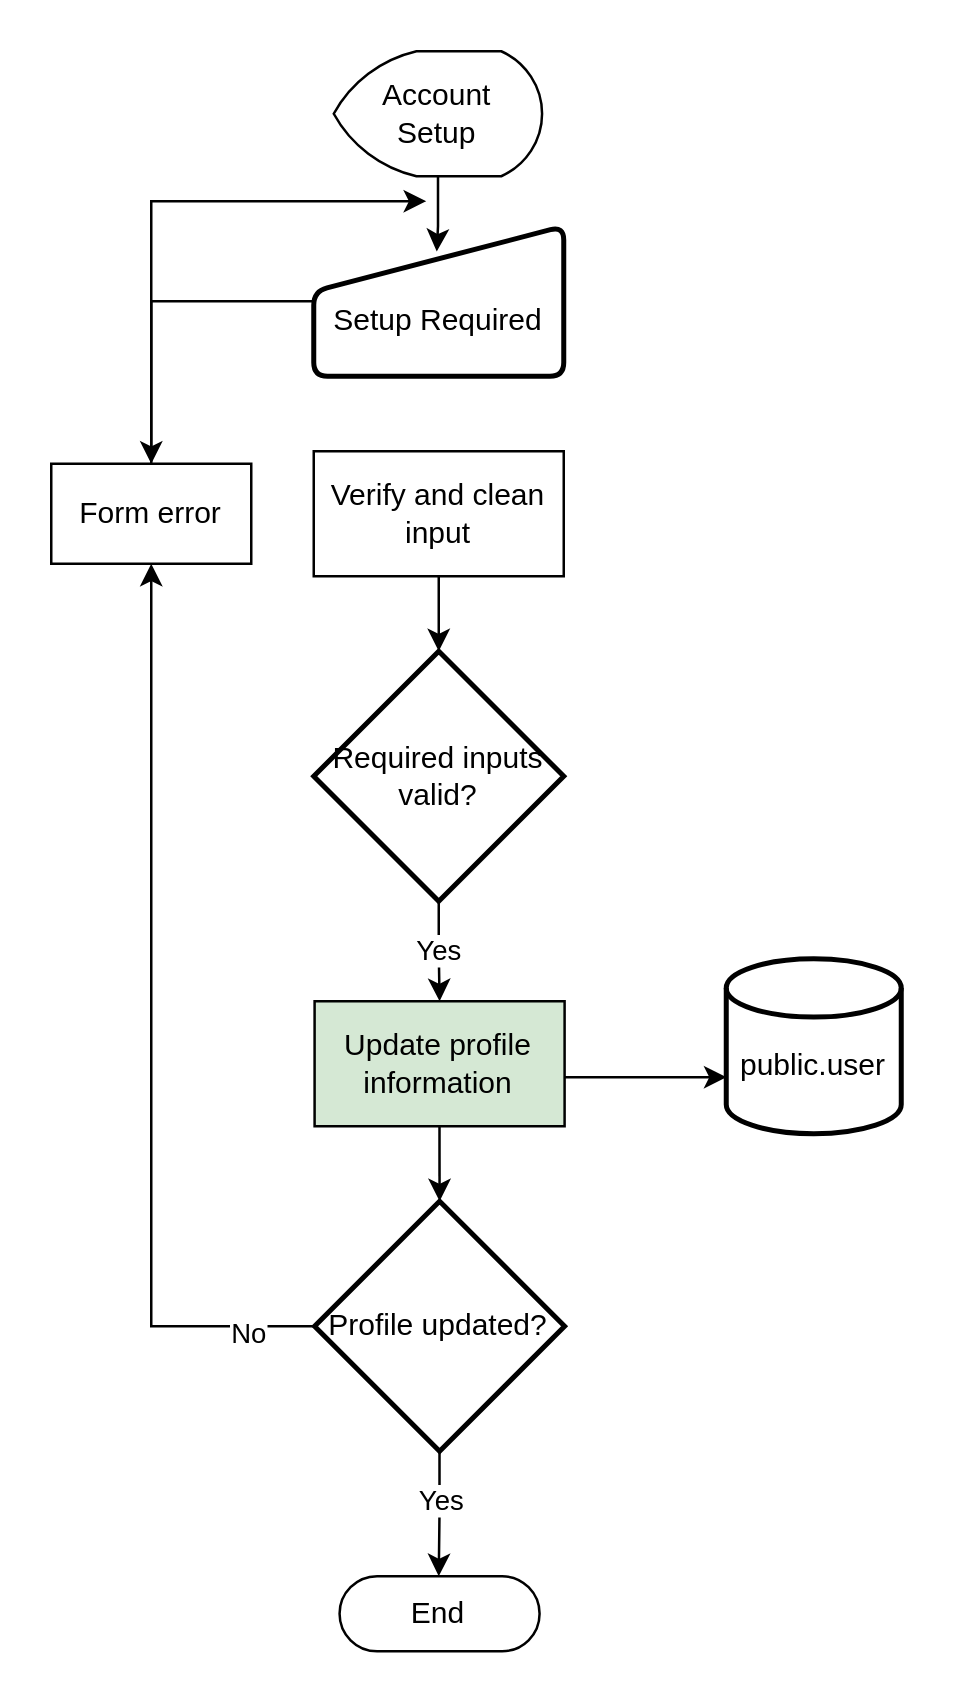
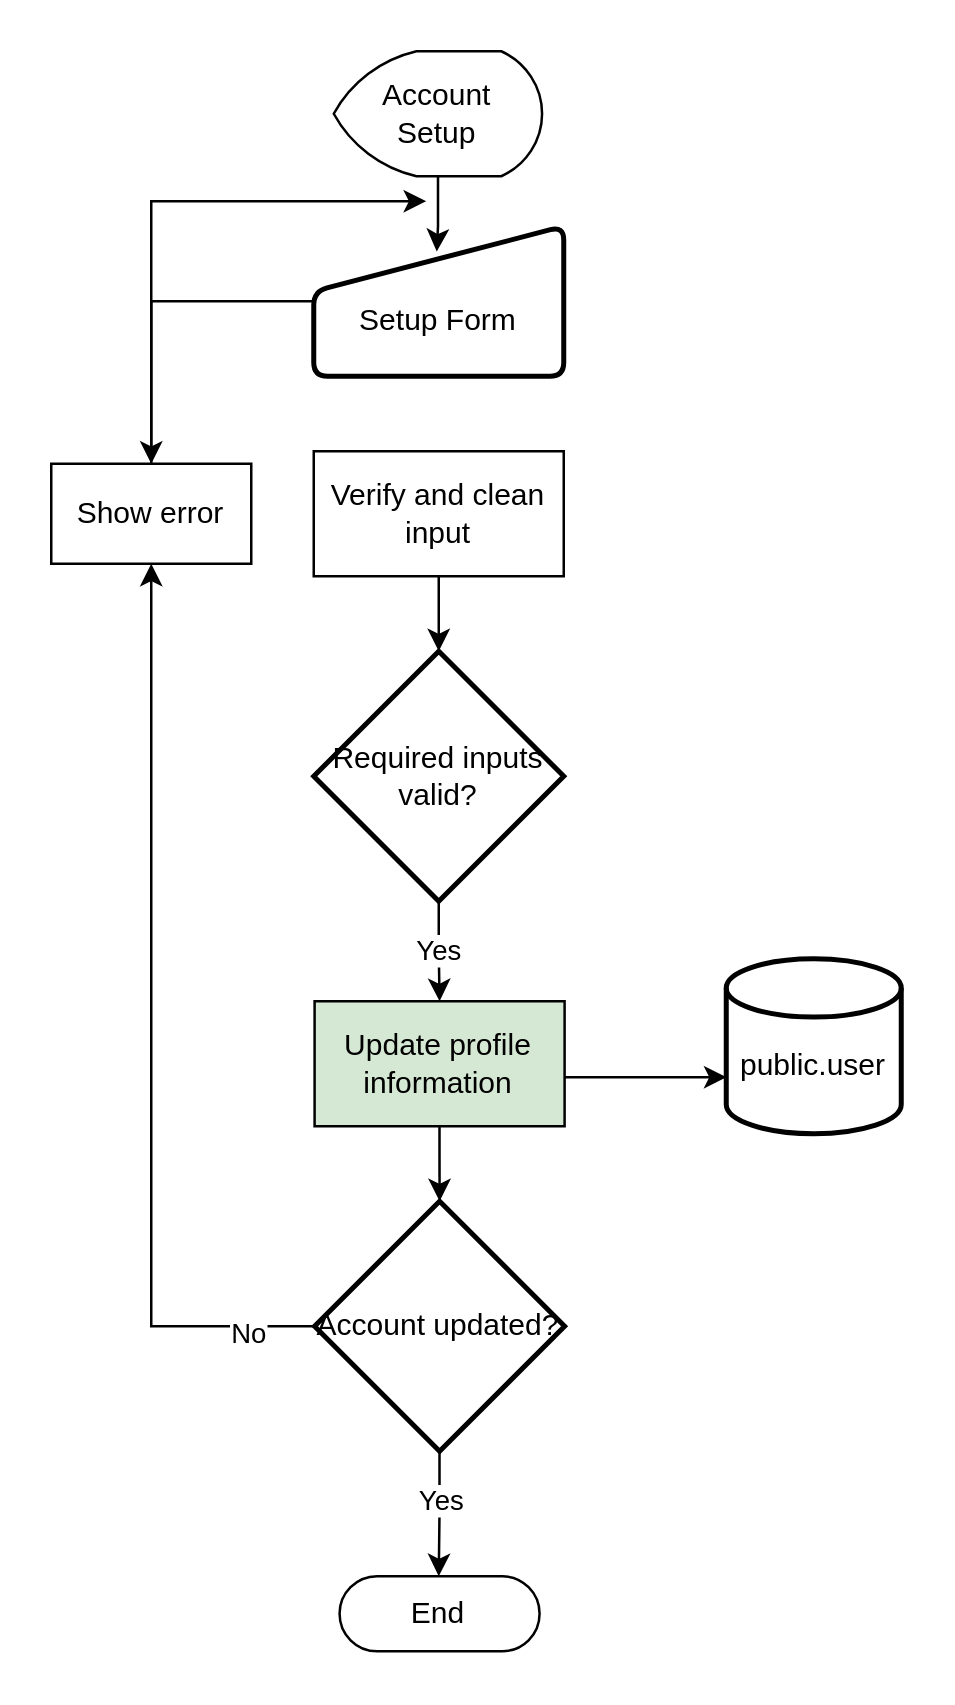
(439, 301) -> (439, 301)
(151, 514) -> (151, 514)
(439, 1326) -> (439, 1326)
